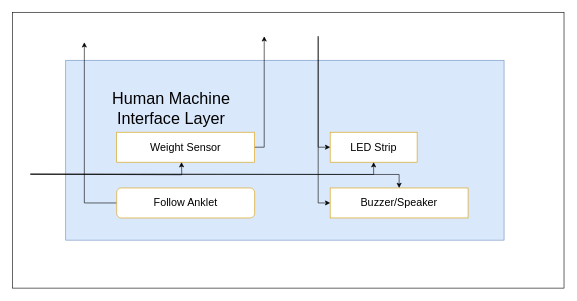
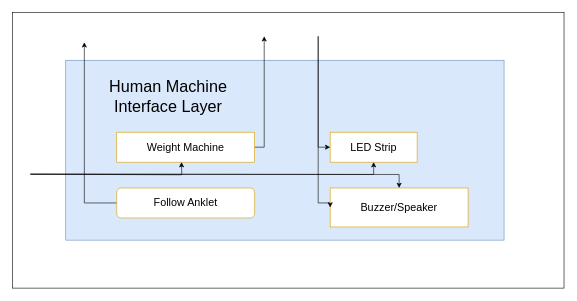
(171, 108) -> (168, 96)
(186, 147) -> (186, 147)
(399, 203) -> (399, 208)
